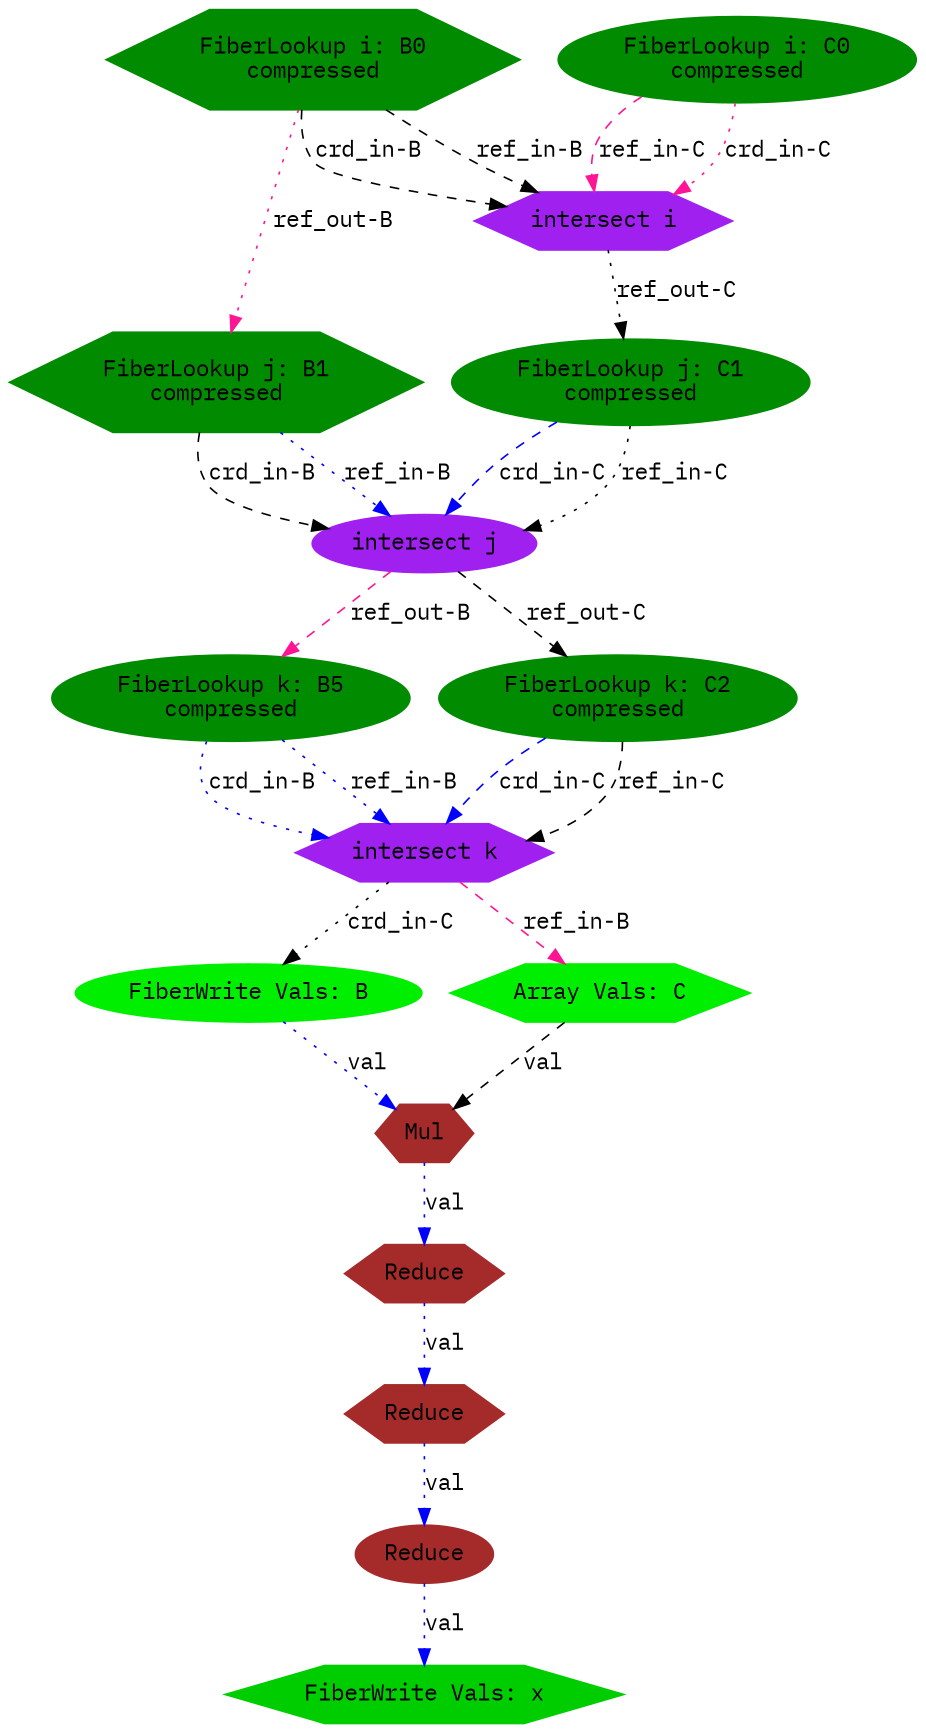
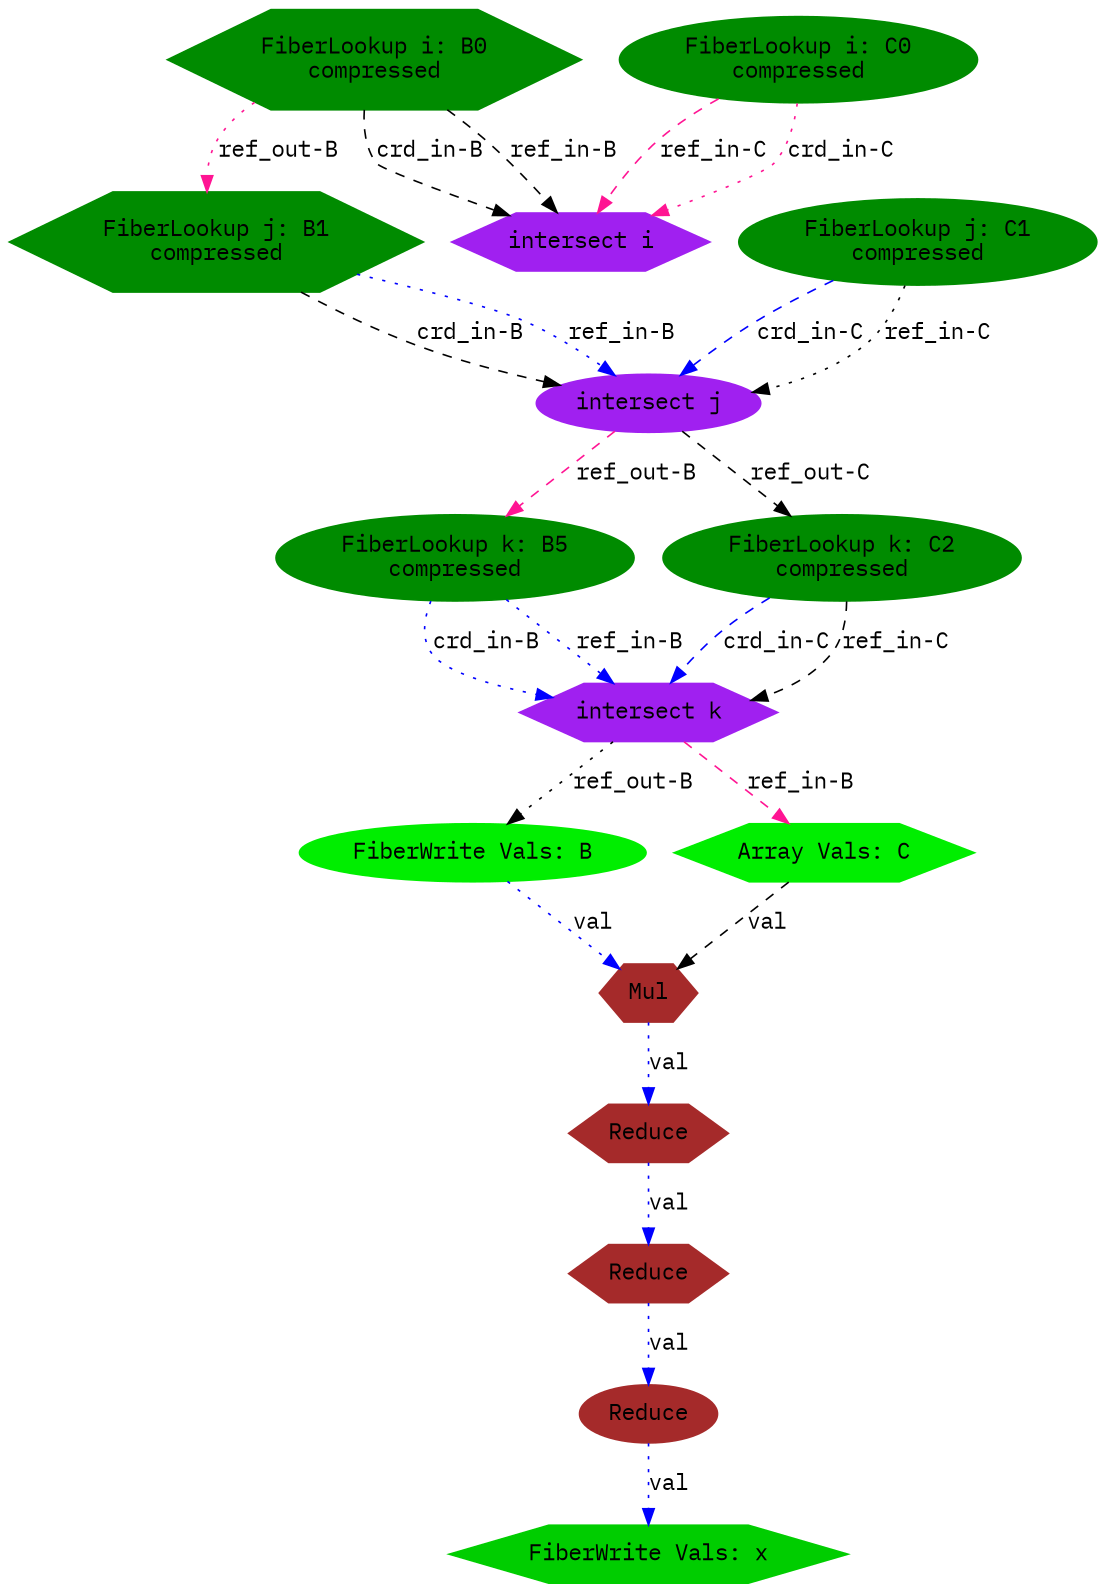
(614, 286) -> none
(401, 923) -> (633, 783)
